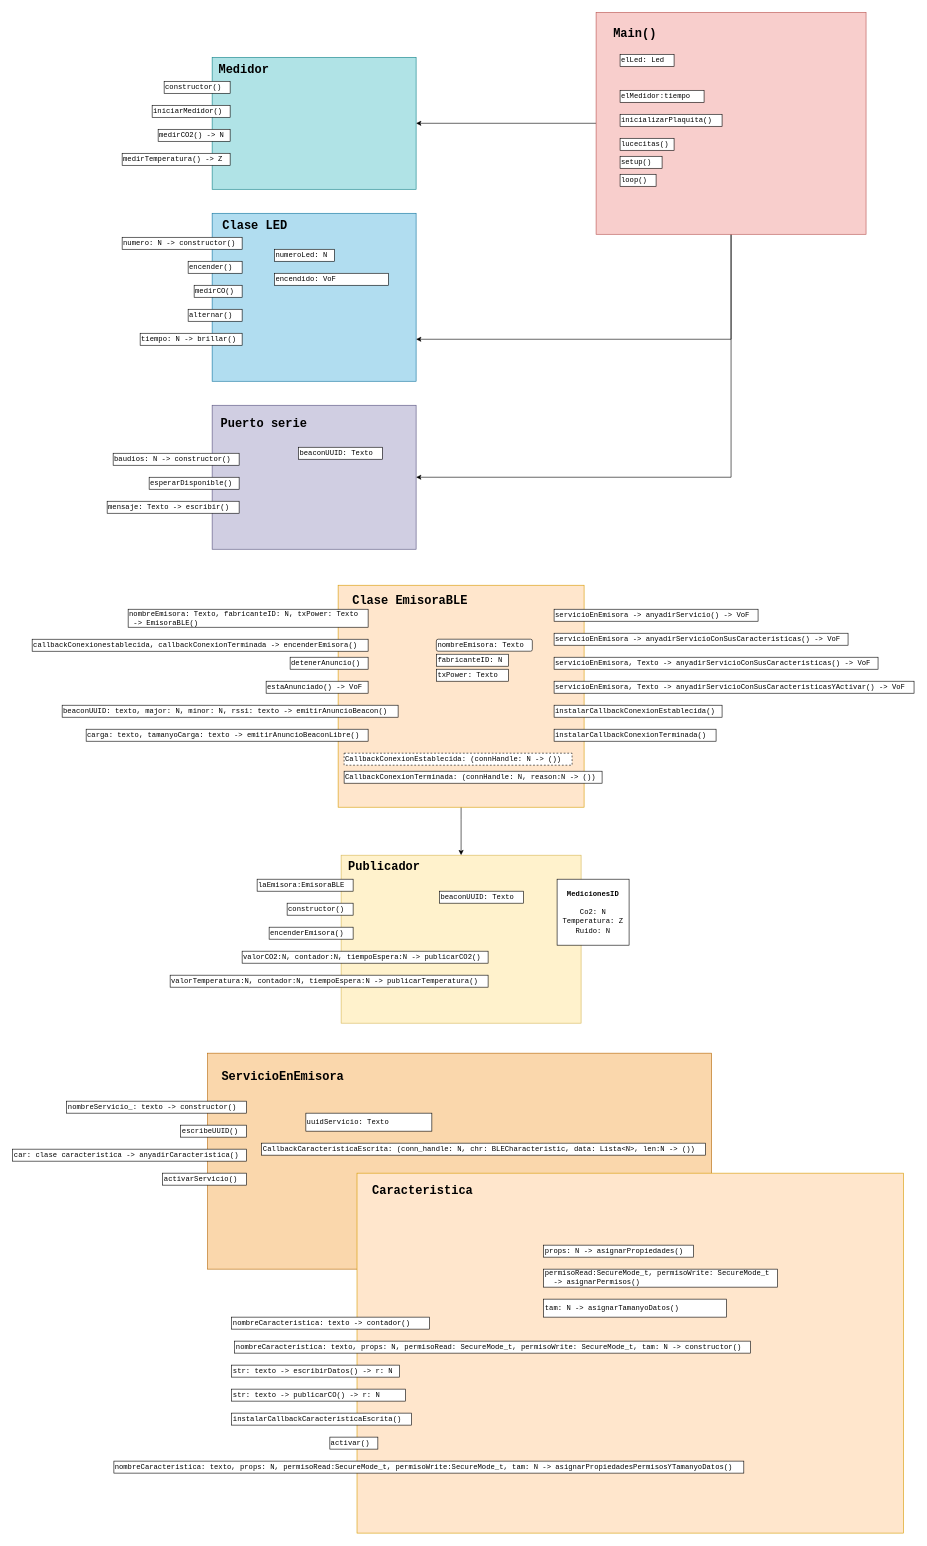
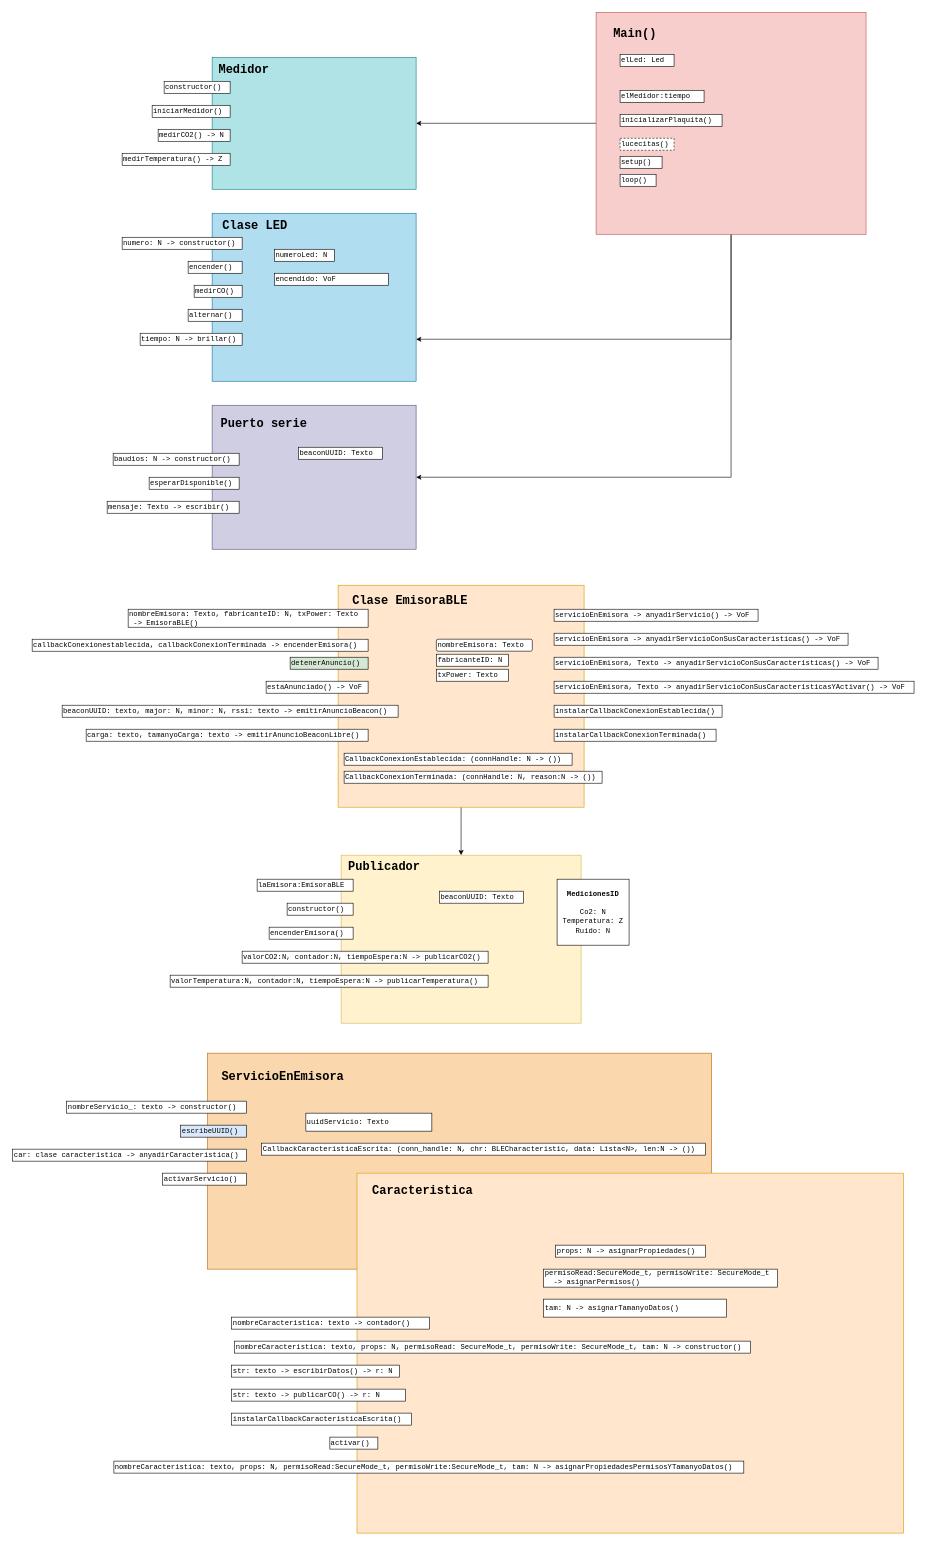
(647, 144) -> (647, 144)
(329, 663) -> (329, 663)
(458, 759) -> (458, 759)
(214, 1131) -> (214, 1131)
(619, 1251) -> (631, 1251)
